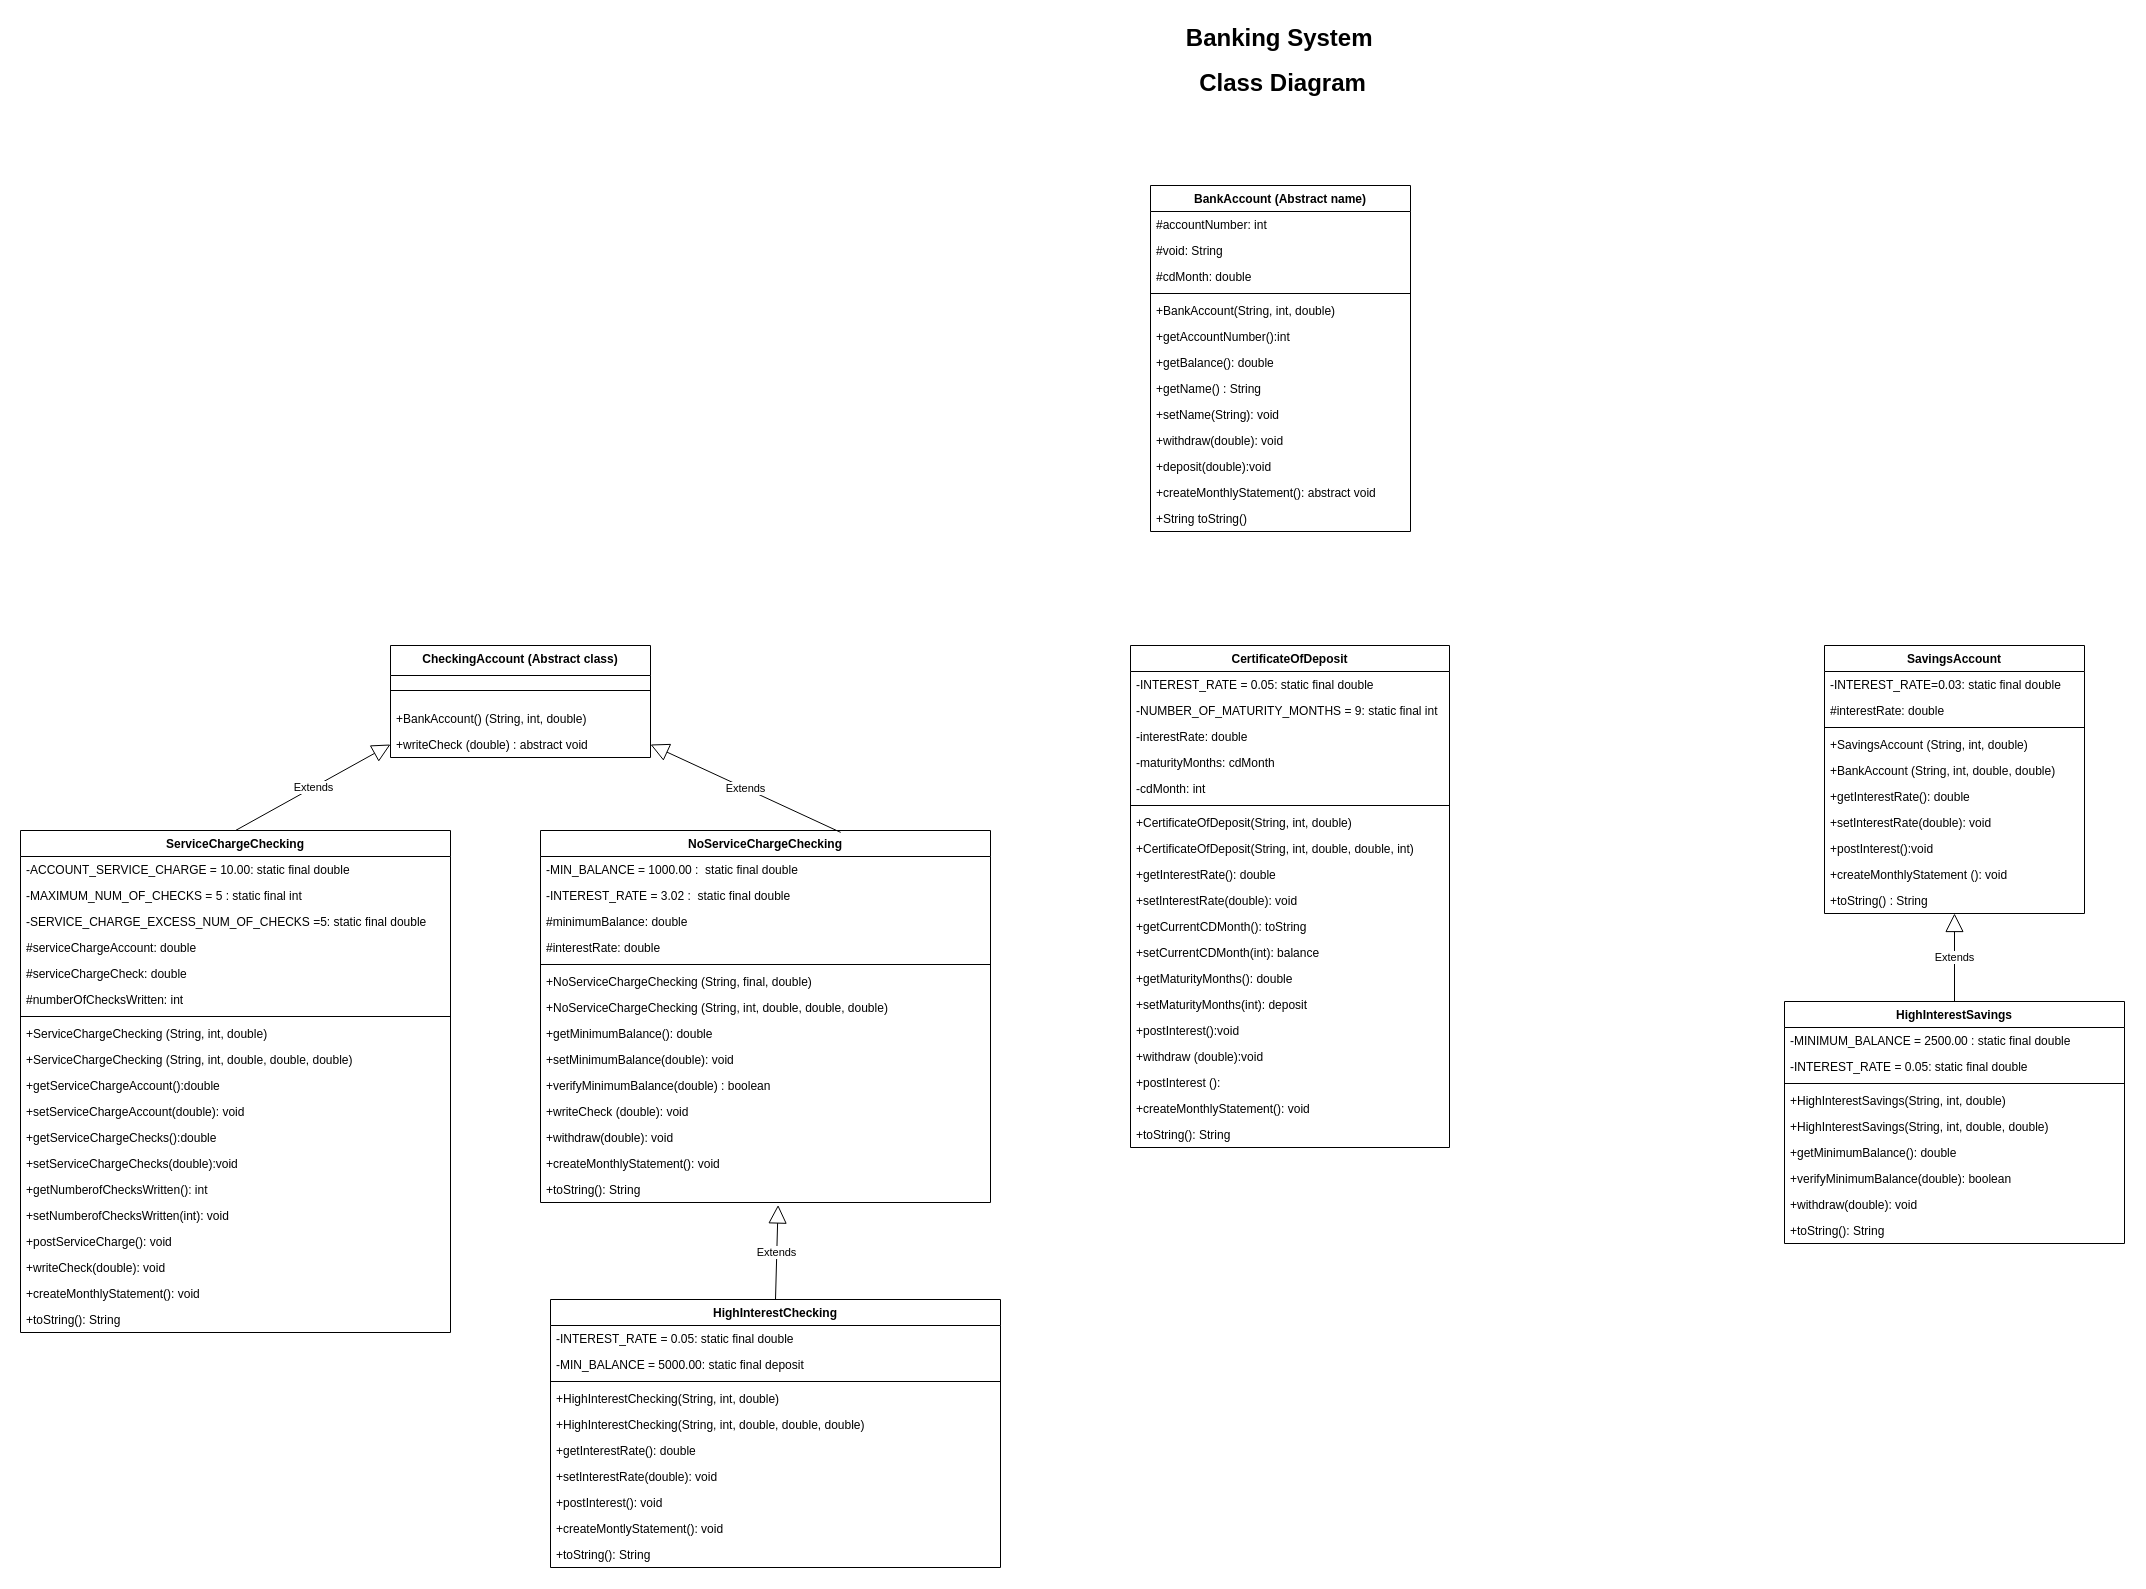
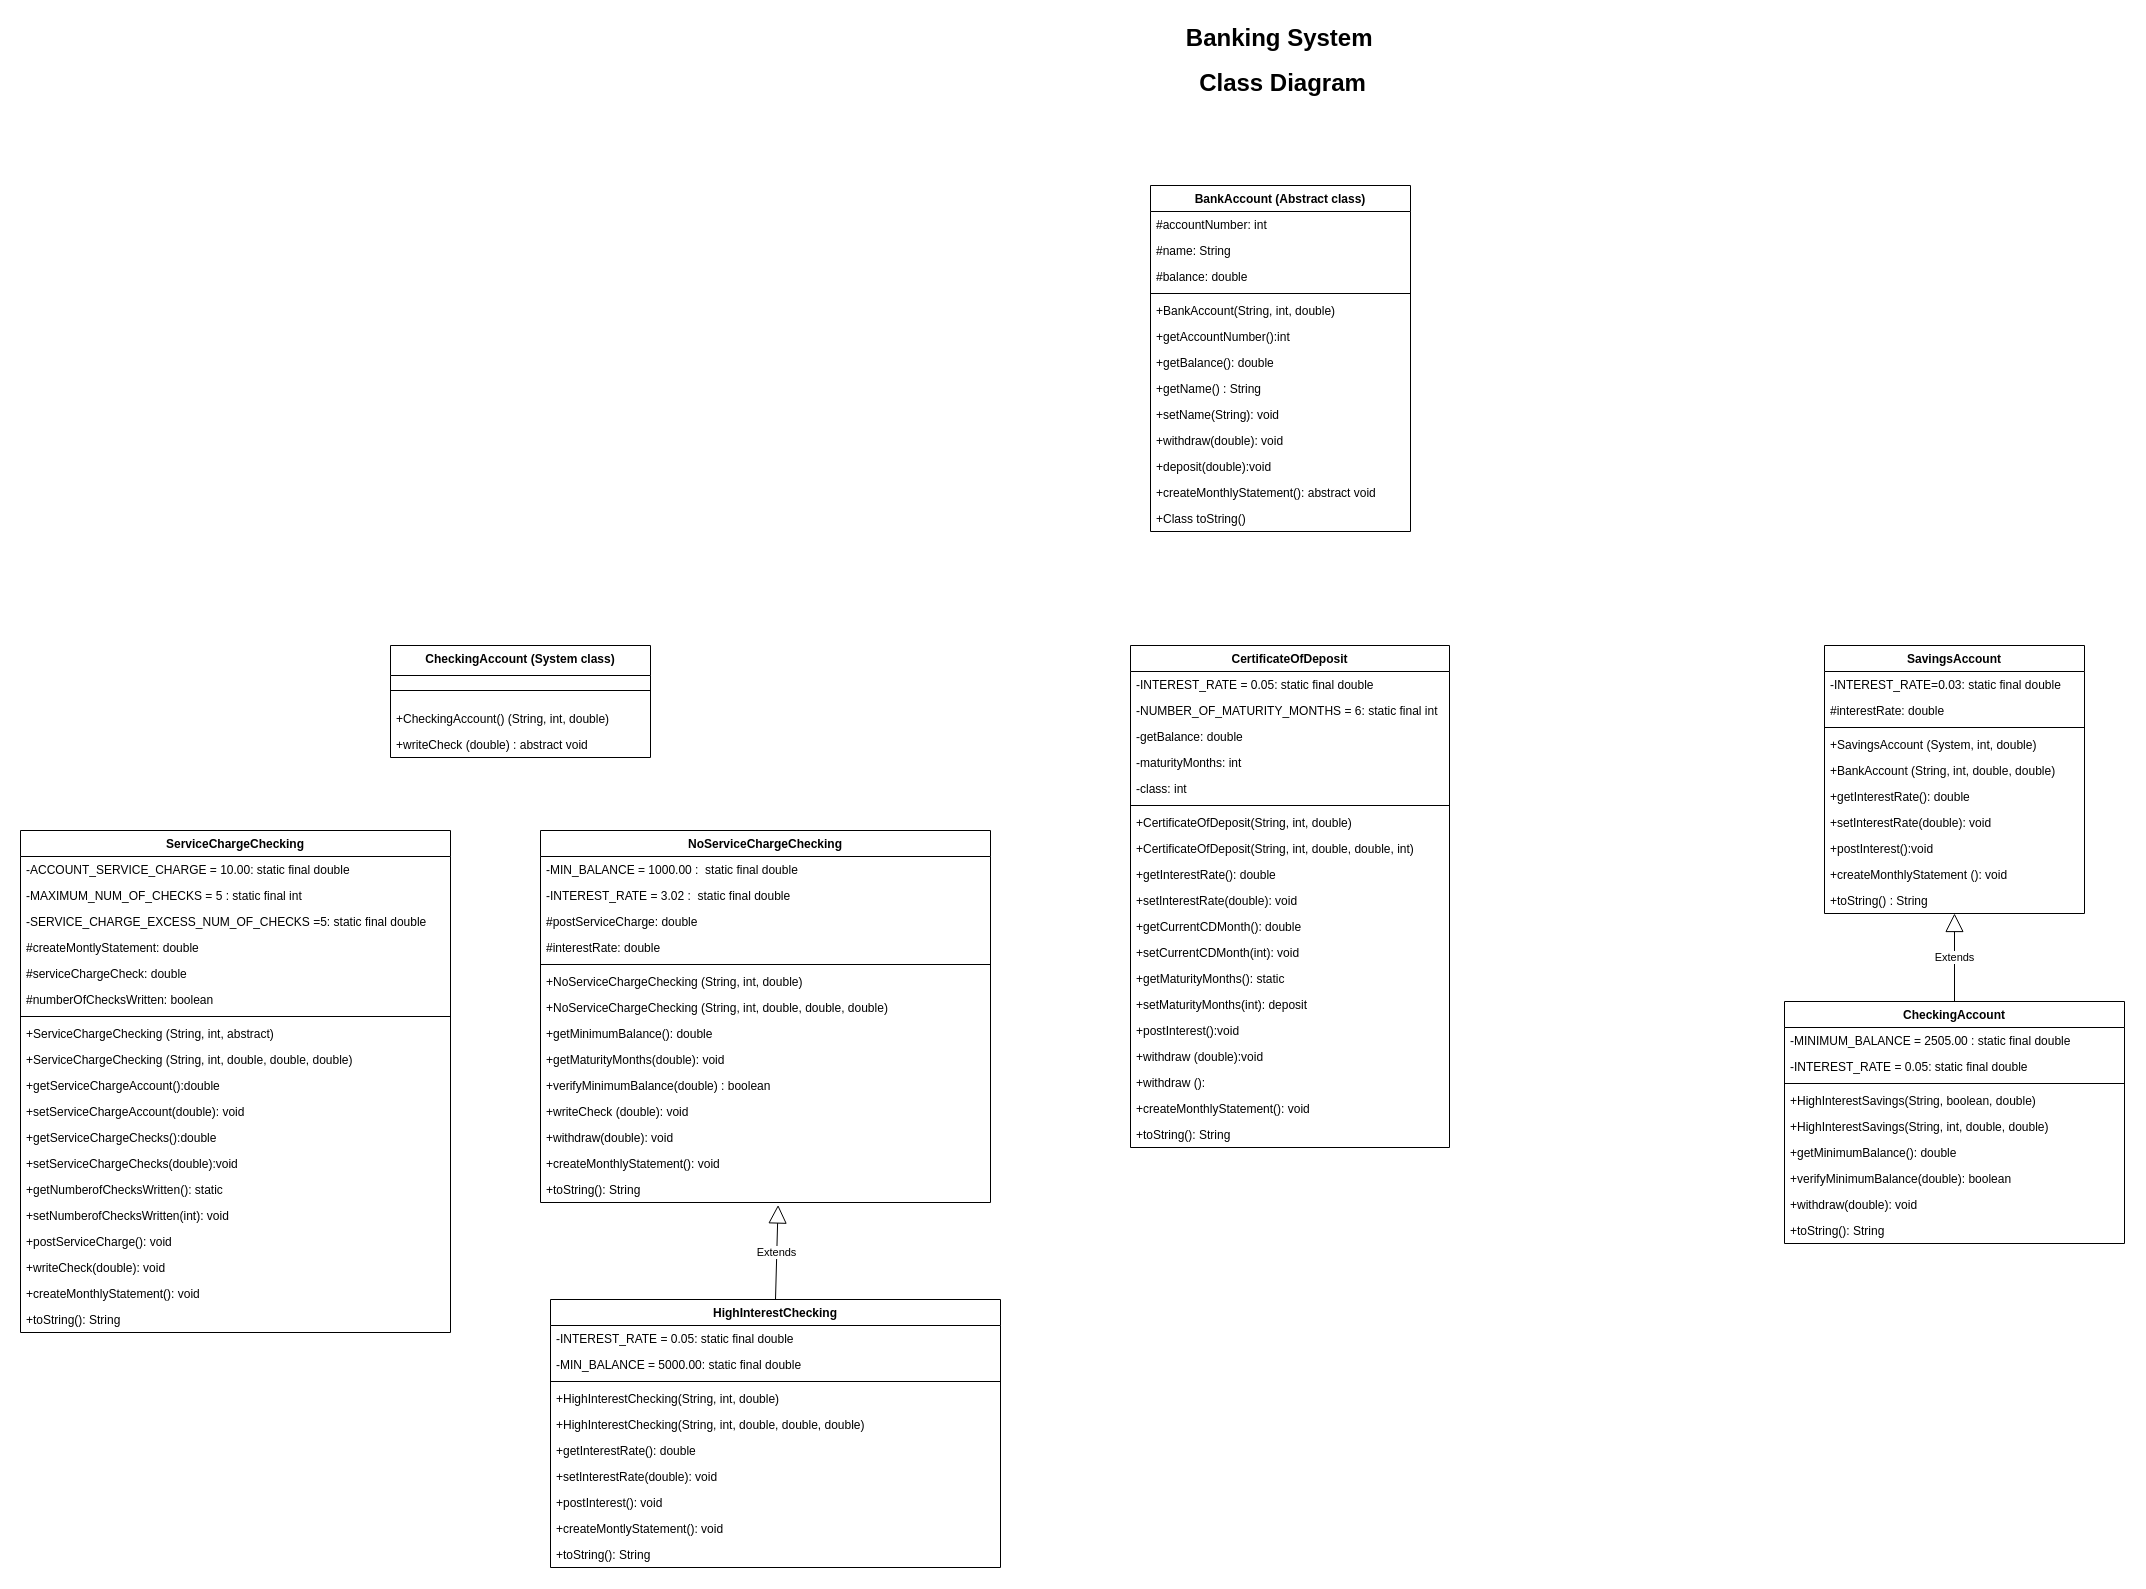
(1280, 199) -> (1280, 199)
(1193, 251) -> (1195, 251)
(1205, 277) -> (1204, 277)
(1212, 519) -> (1208, 519)
(520, 659) -> (520, 659)
(1282, 711) -> (1282, 711)
(504, 719) -> (516, 719)
(1200, 737) -> (1194, 737)
(1940, 745) -> (1942, 745)
(1212, 763) -> (1197, 763)
(1175, 789) -> (1167, 789)
(305, 792) -> none
(754, 792) -> none
(614, 922) -> (627, 922)
(1232, 927) -> (1225, 927)
(117, 948) -> (121, 948)
(1237, 953) -> (1227, 953)
(1224, 979) -> (1224, 979)
(690, 982) -> (685, 982)
(110, 1000) -> (124, 1000)
(1954, 1015) -> (1954, 1015)
(158, 1034) -> (167, 1034)
(1933, 1041) -> (1933, 1041)
(643, 1060) -> (646, 1060)
(1190, 1083) -> (1175, 1083)
(1914, 1101) -> (1927, 1101)
(127, 1190) -> (137, 1190)
(687, 1365) -> (683, 1365)
